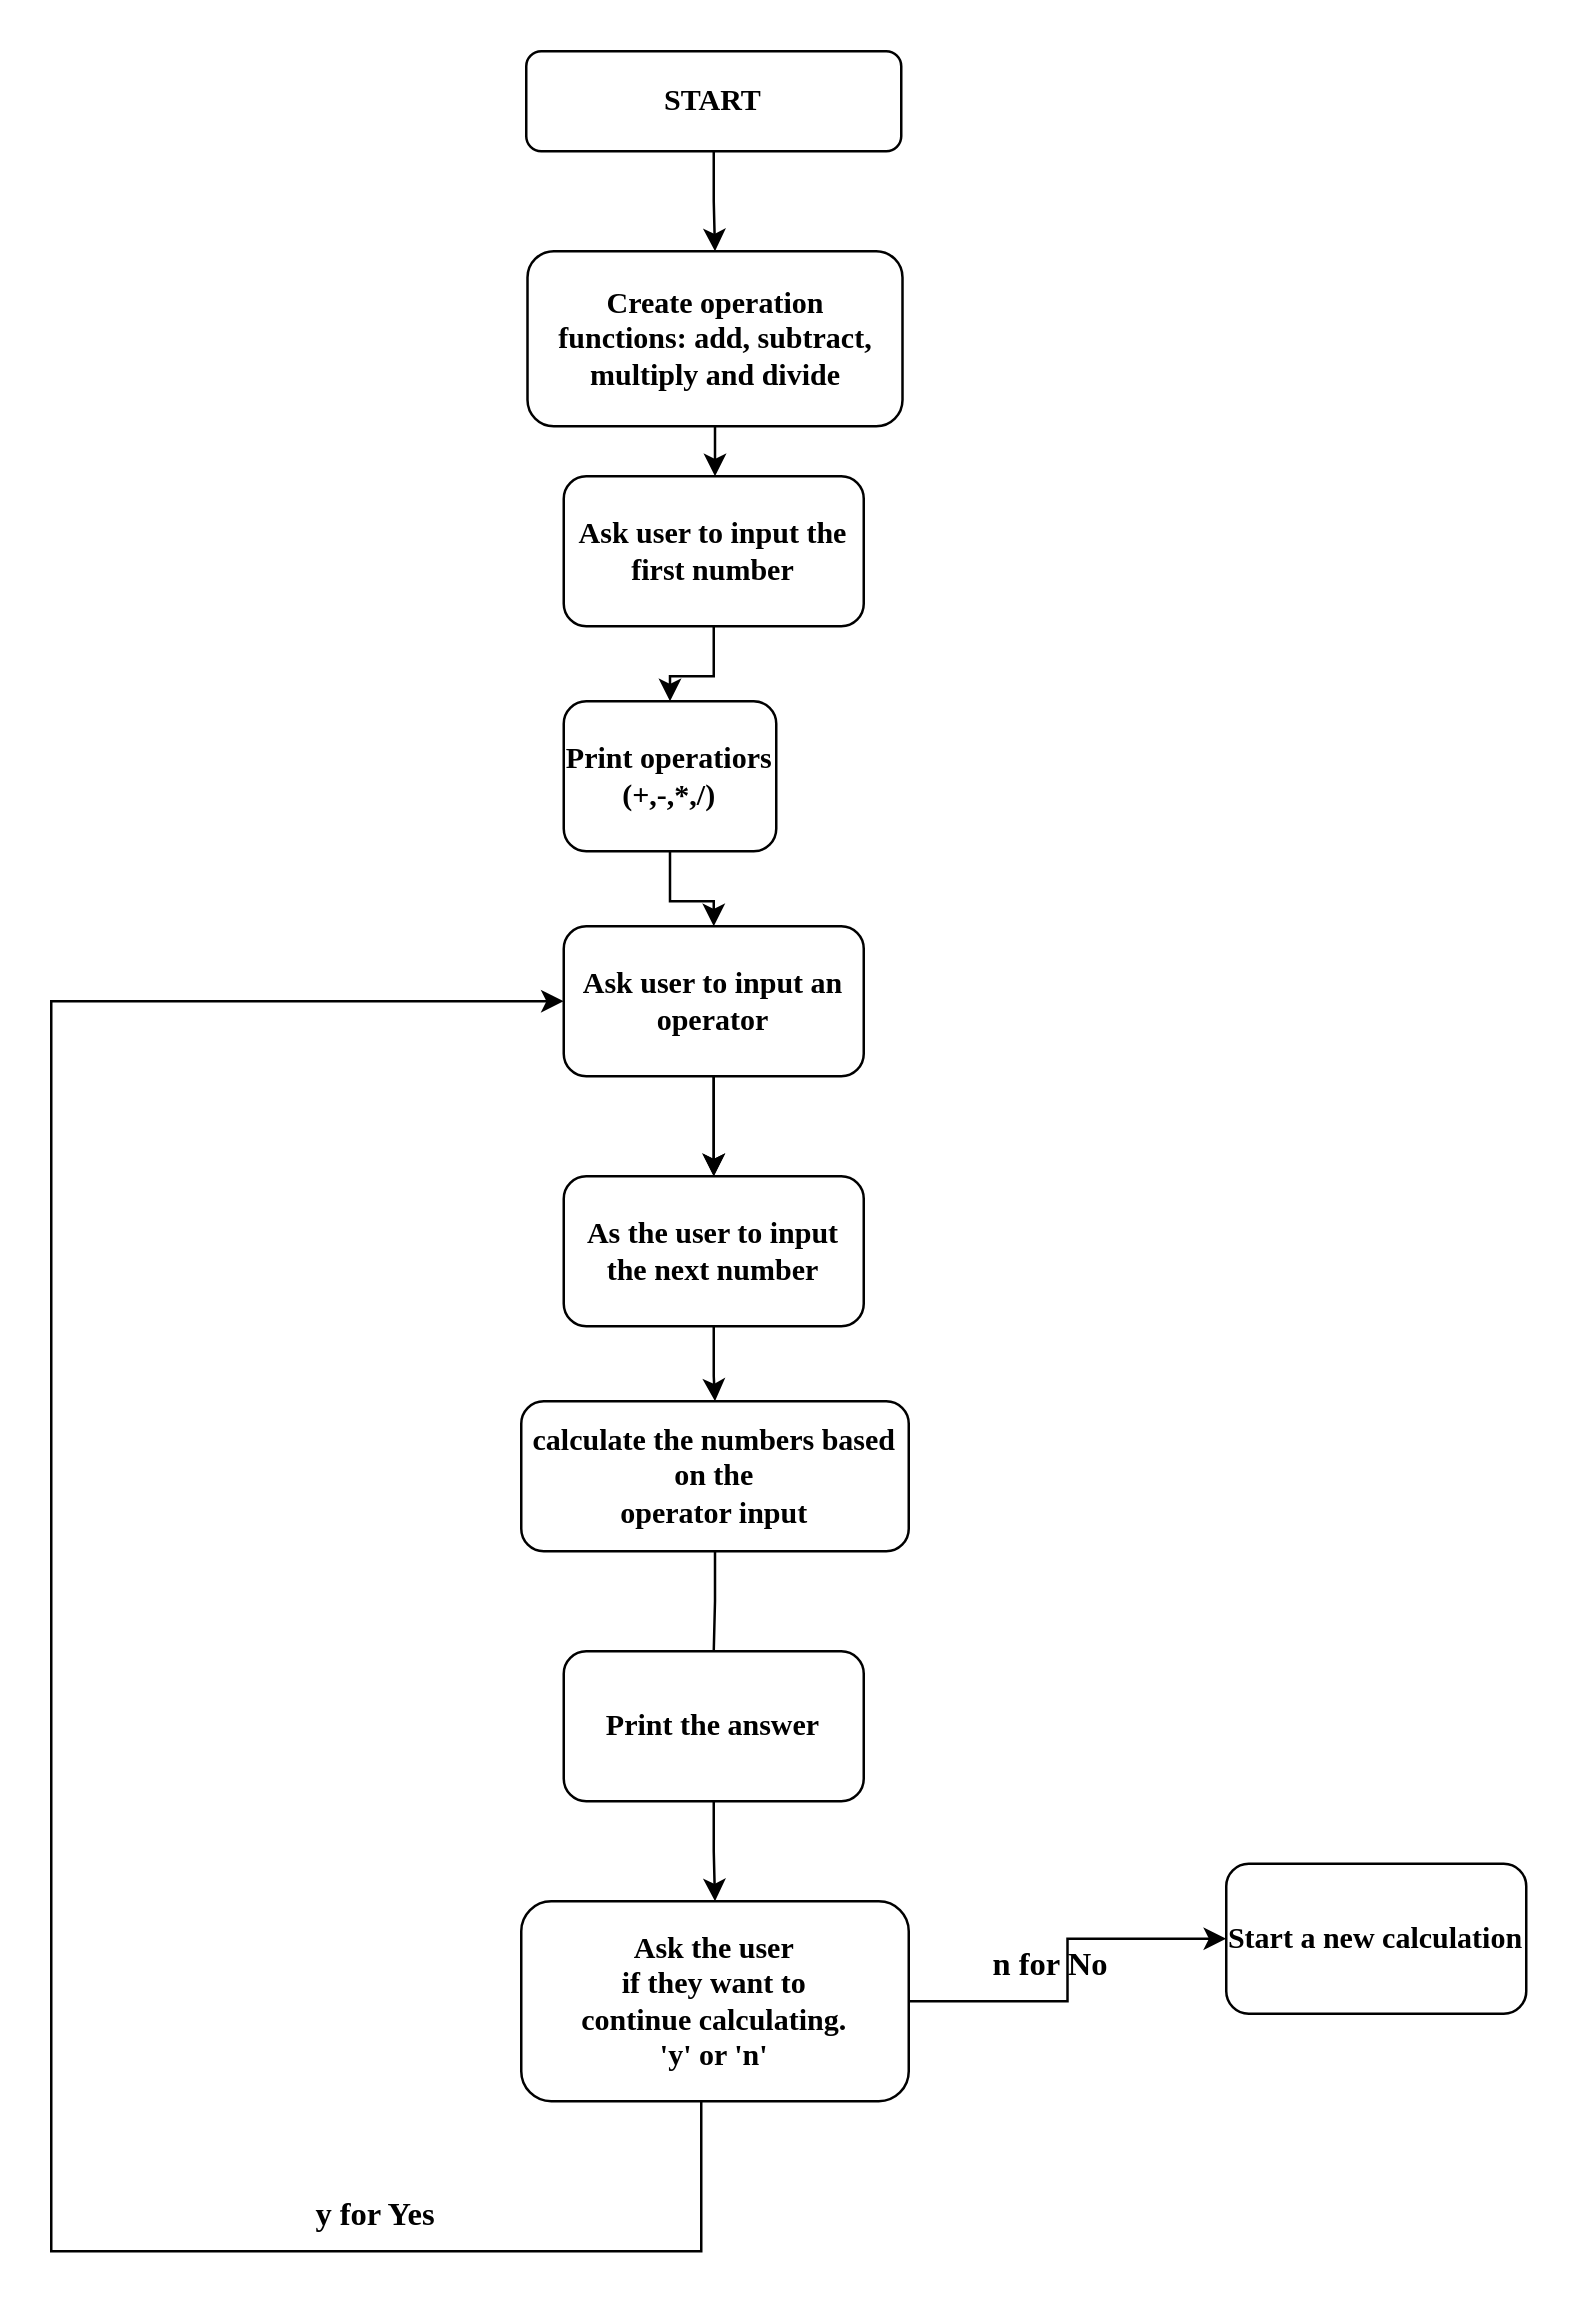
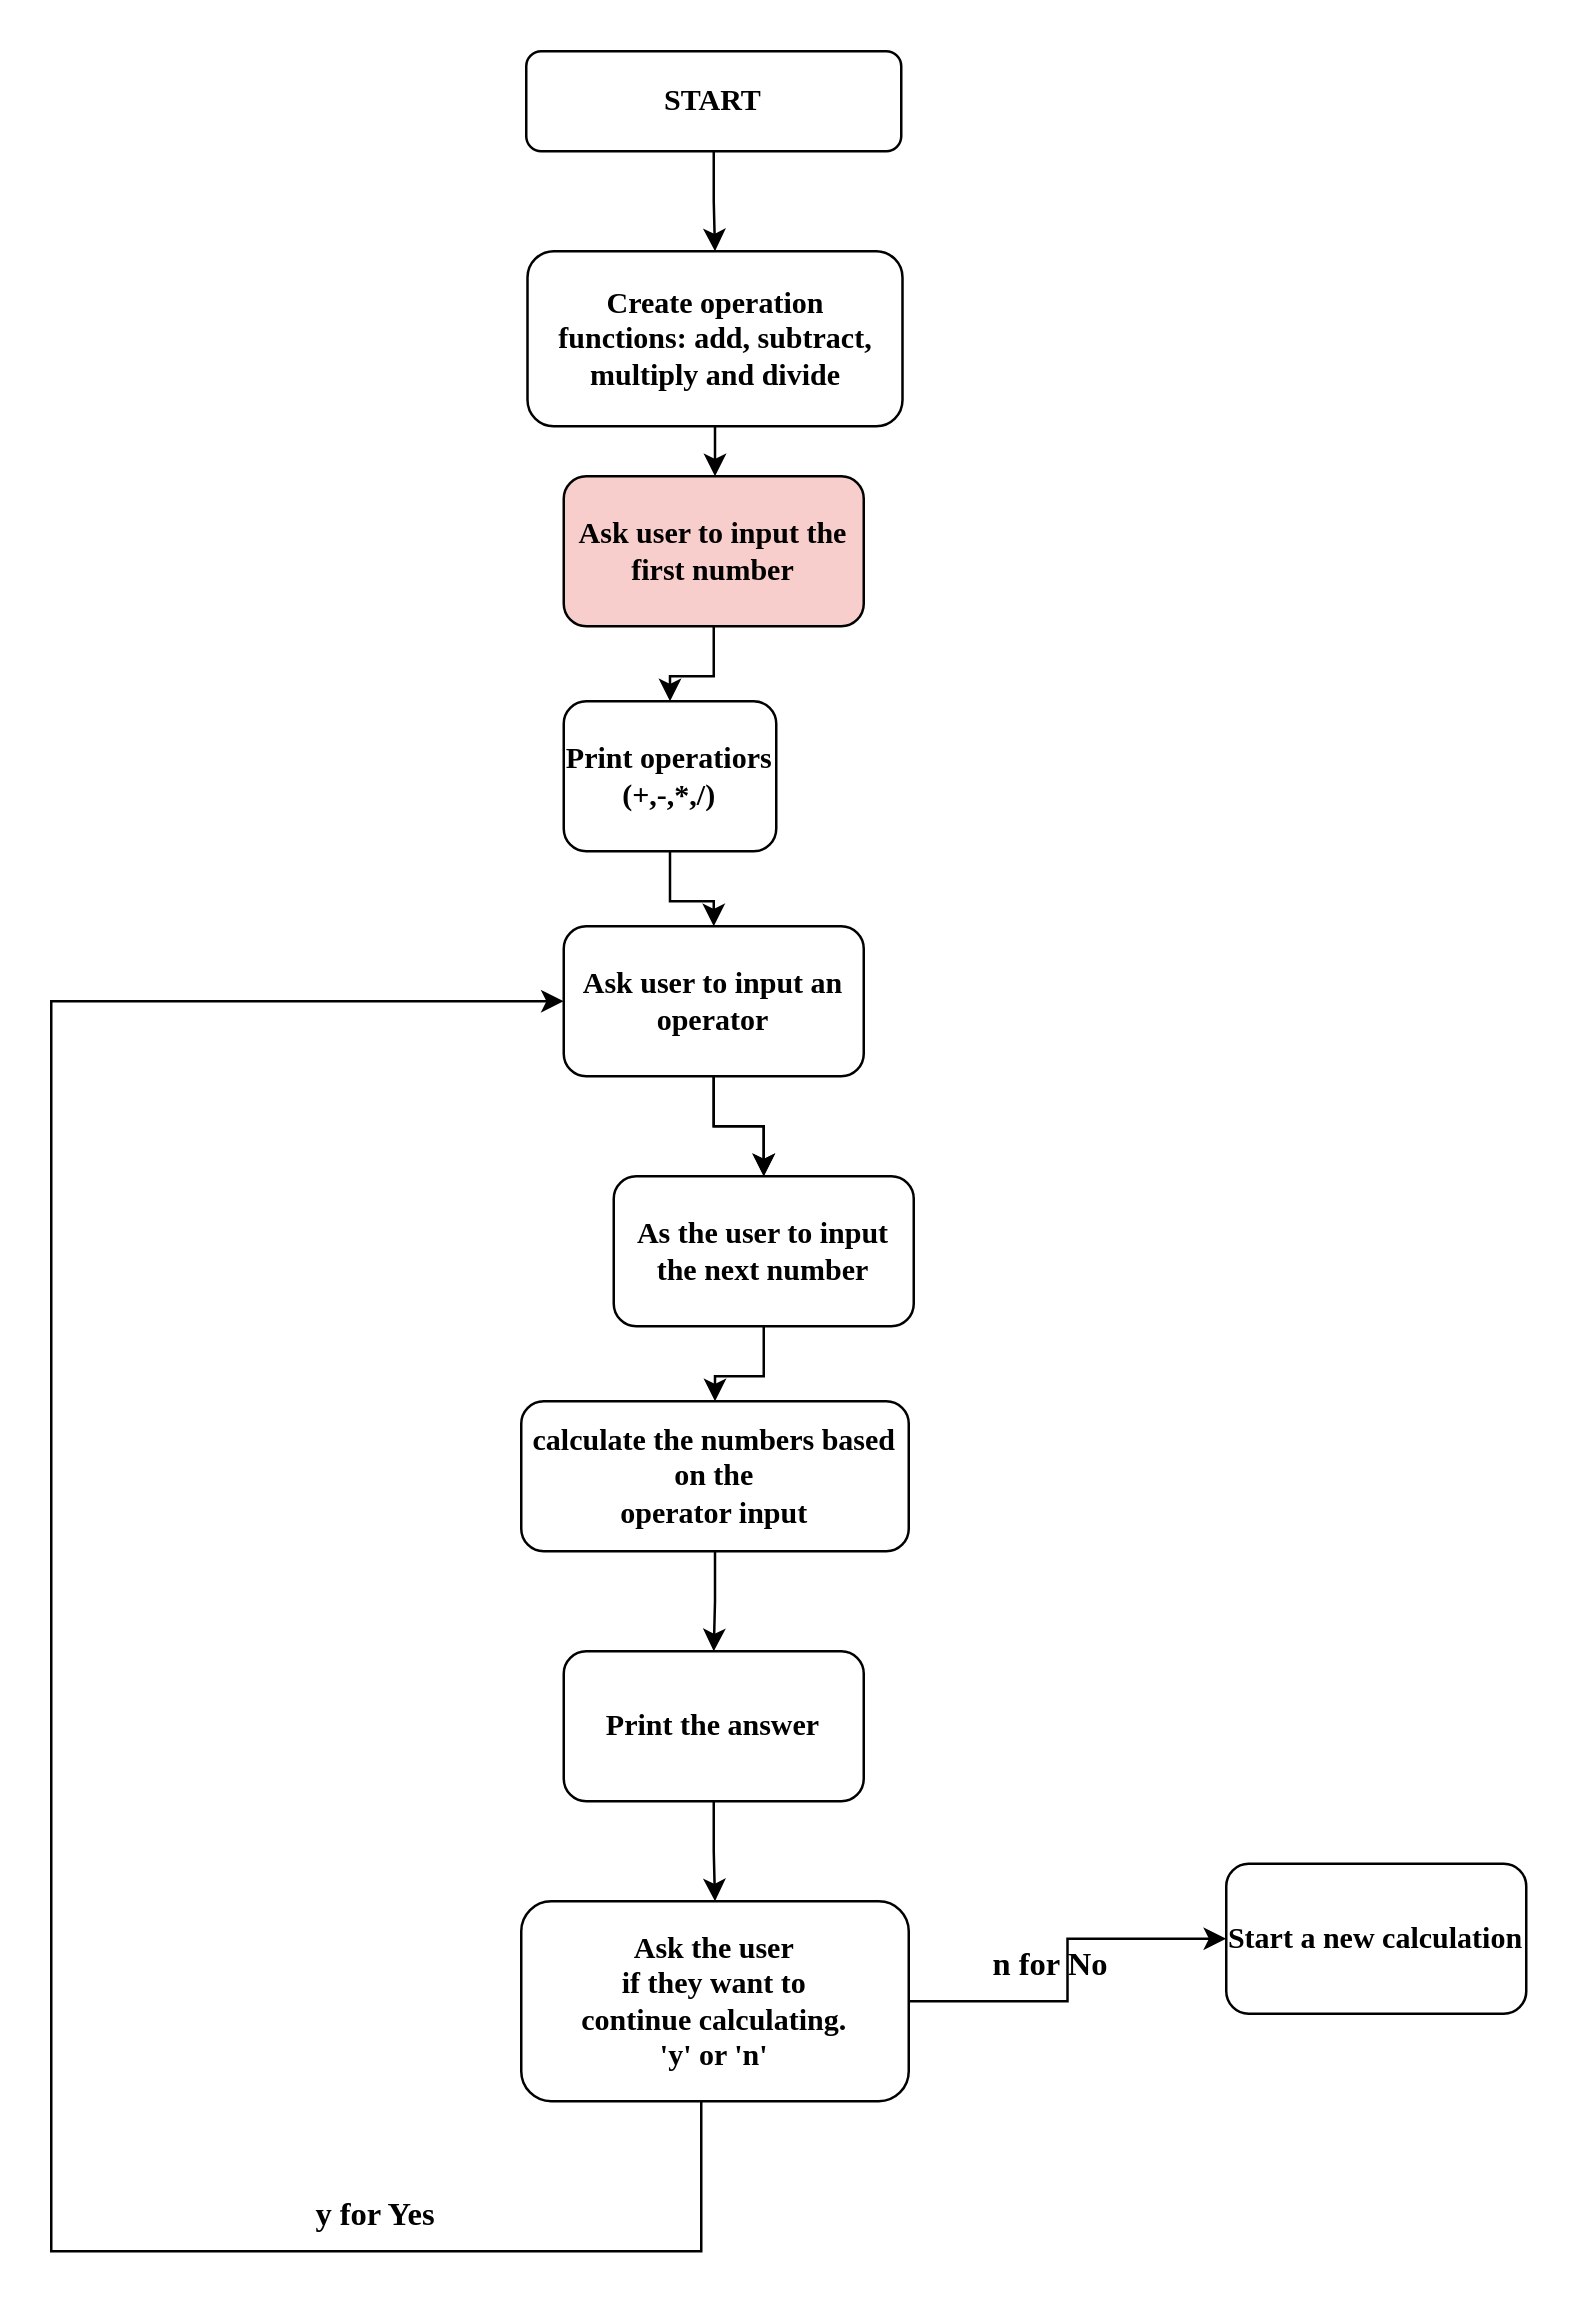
(714, 551) -> (714, 551)
(714, 1251) -> (764, 1251)
(714, 1640) -> (714, 1633)
